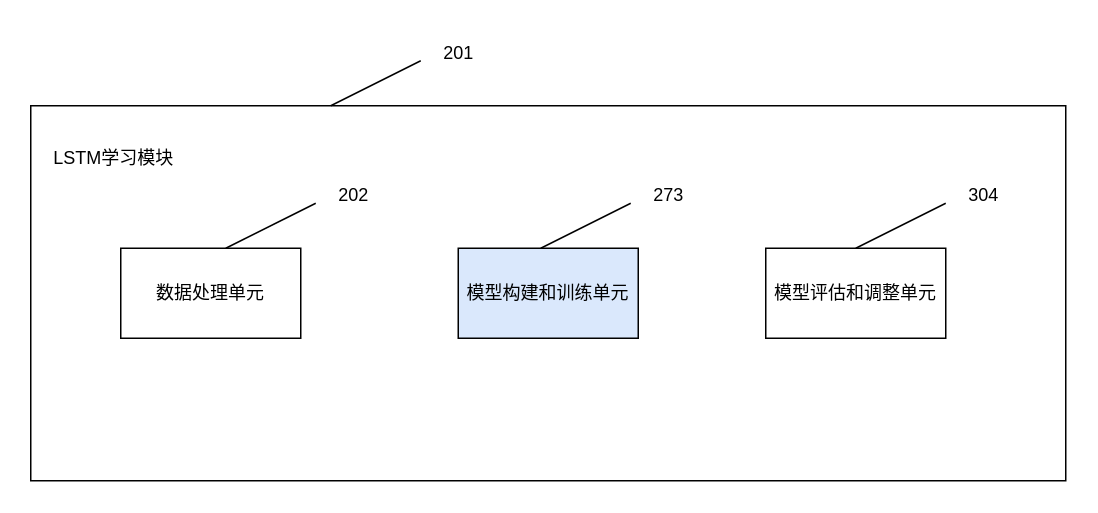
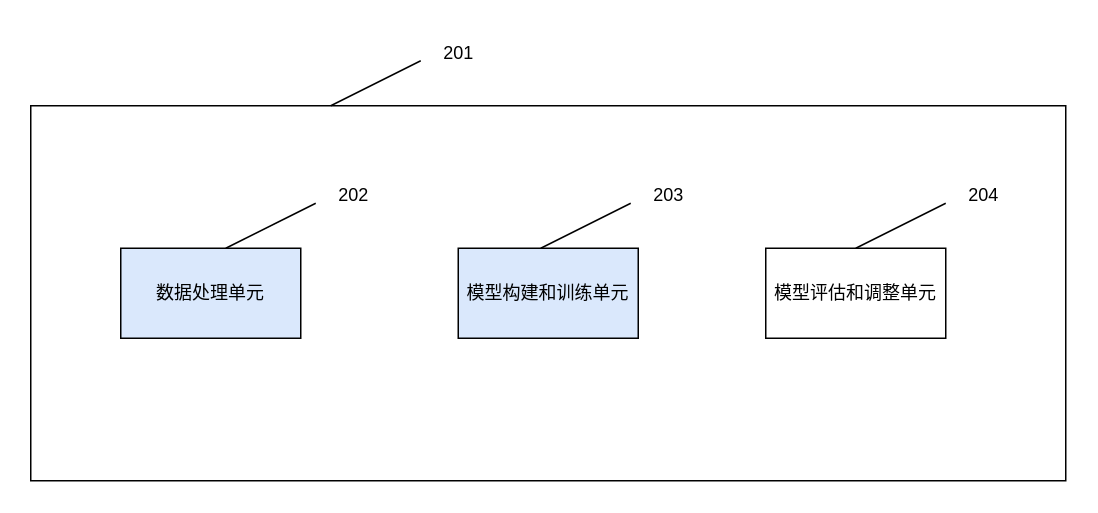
(113, 158) -> none
(669, 196) -> (669, 196)
(984, 196) -> (984, 196)
(211, 293) -> (211, 293)
